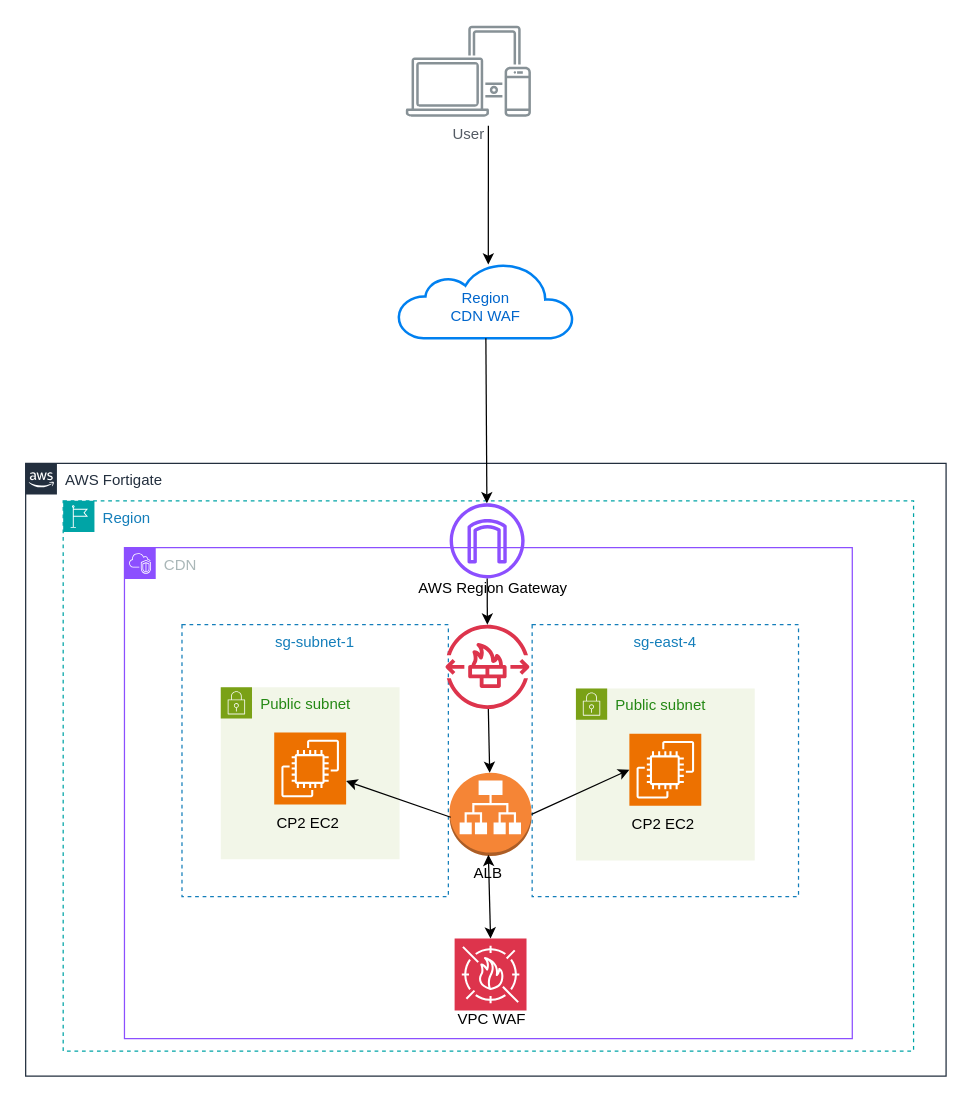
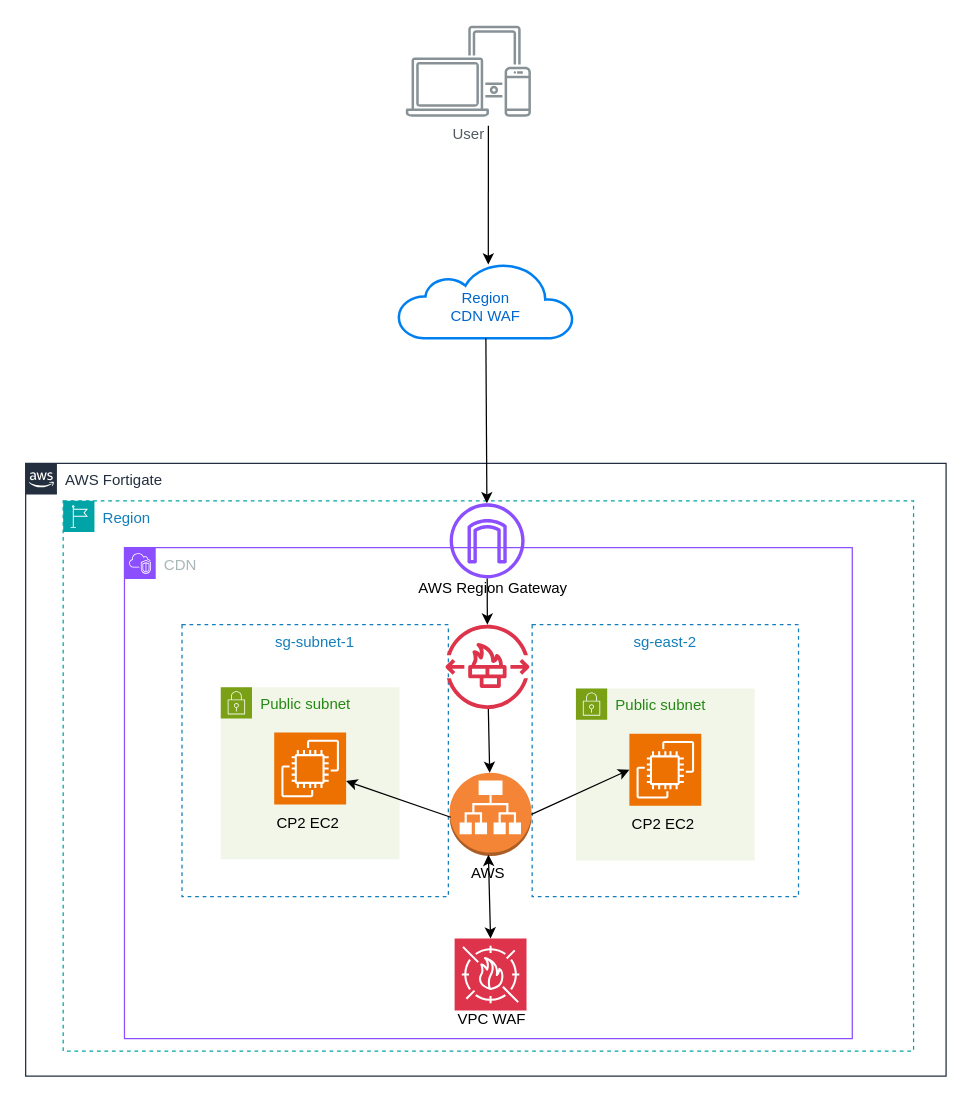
(665, 642) -> (665, 642)
(488, 873) -> (488, 873)
